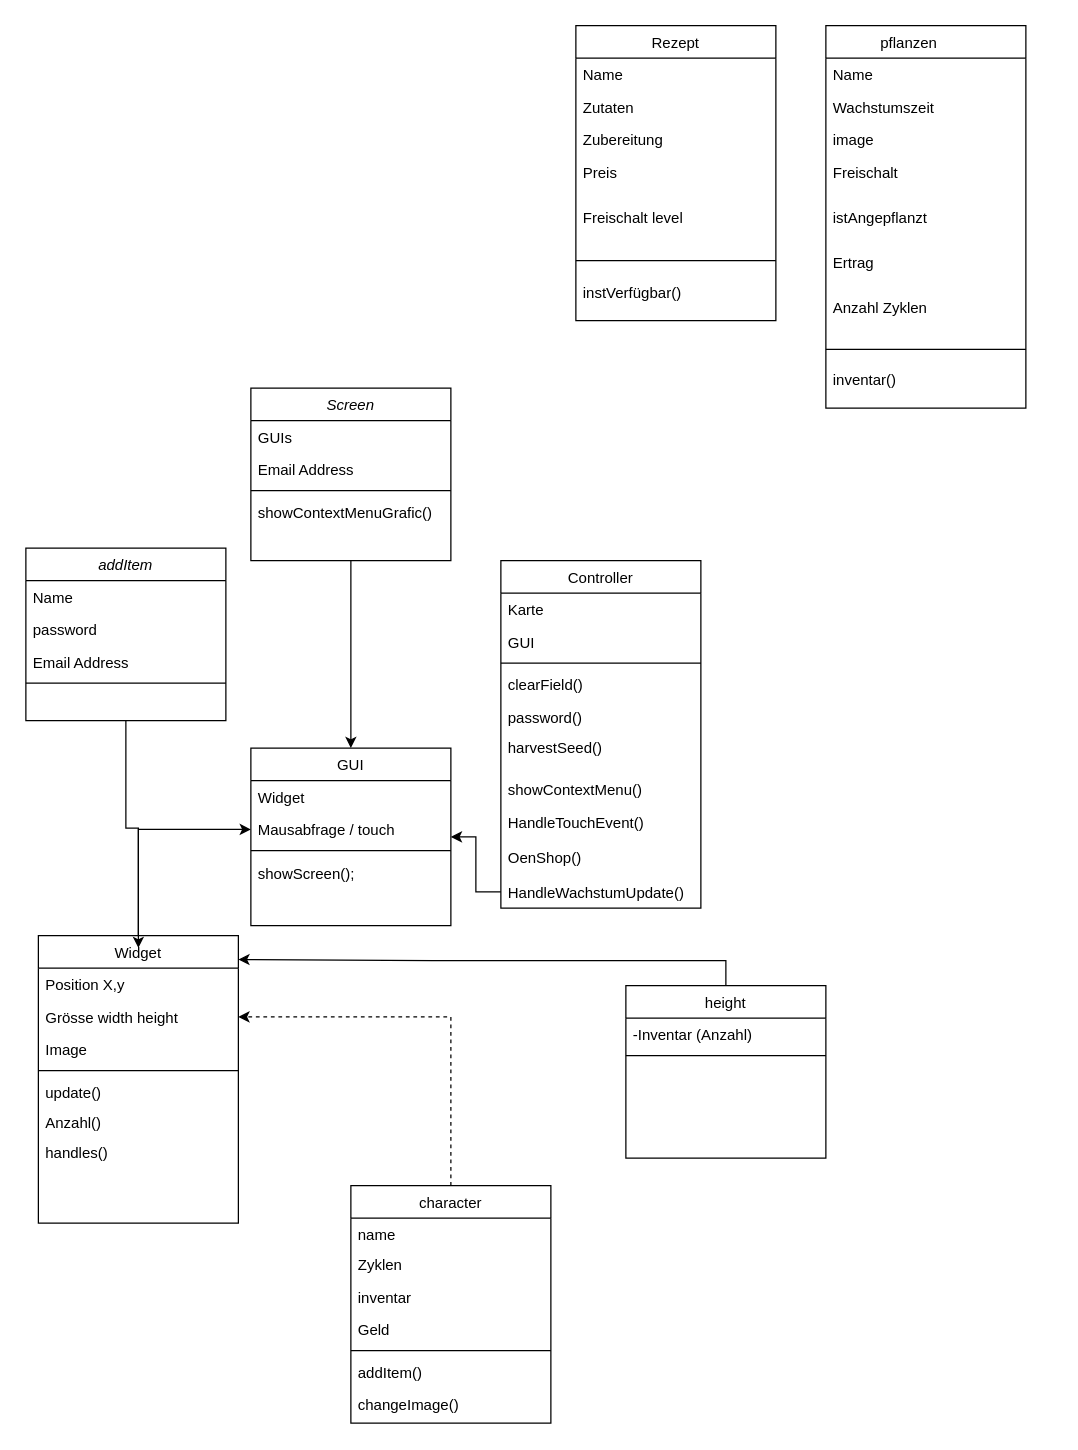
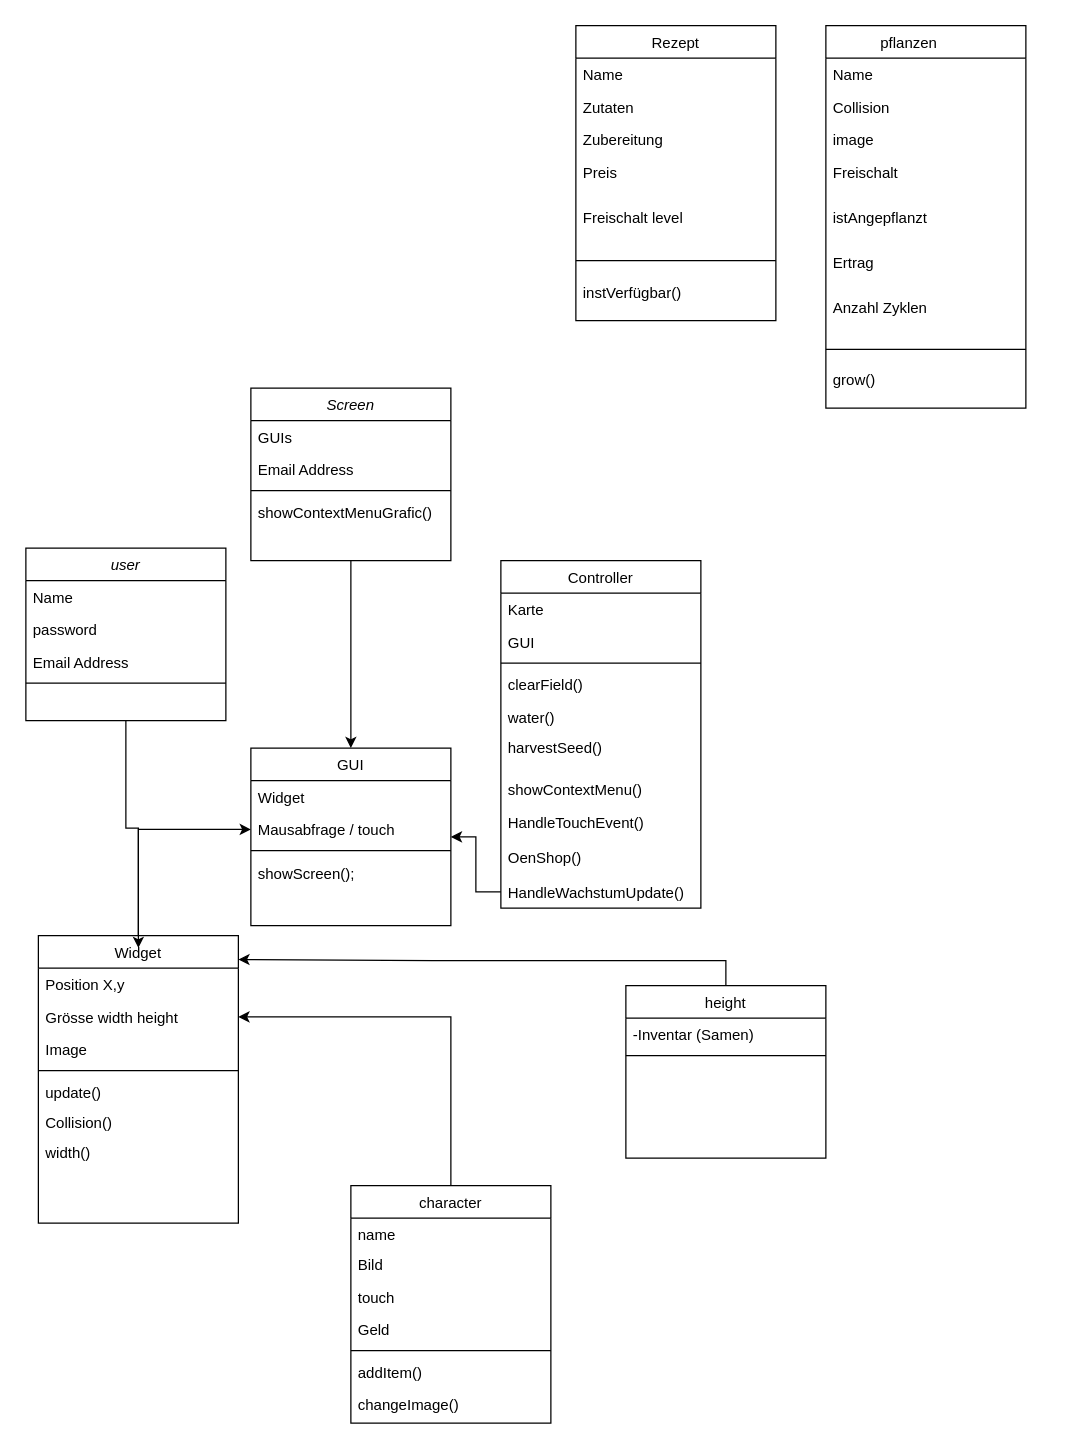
(885, 108) -> (863, 108)
(873, 380) -> (858, 380)
(125, 565) -> (125, 565)
(550, 718) -> (537, 718)
(432, 1017) -> (432, 1017)
(704, 1035) -> (702, 1035)
(77, 1123) -> (83, 1123)
(81, 1153) -> (72, 1153)
(381, 1265) -> (370, 1265)
(389, 1298) -> (379, 1298)
